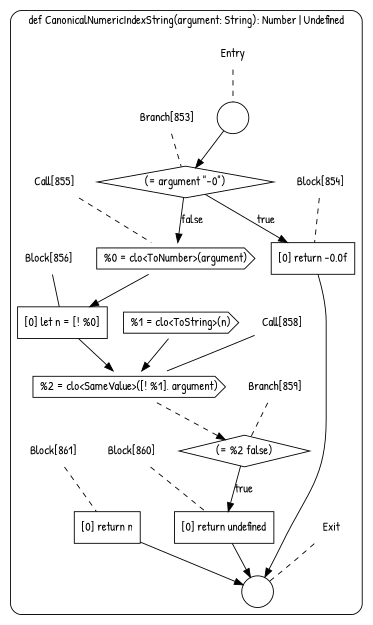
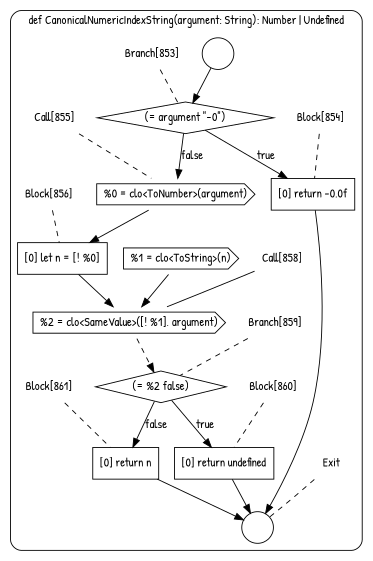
(233, 54) -> none
(56, 291) -> (56, 226)
none -> (146, 420)
